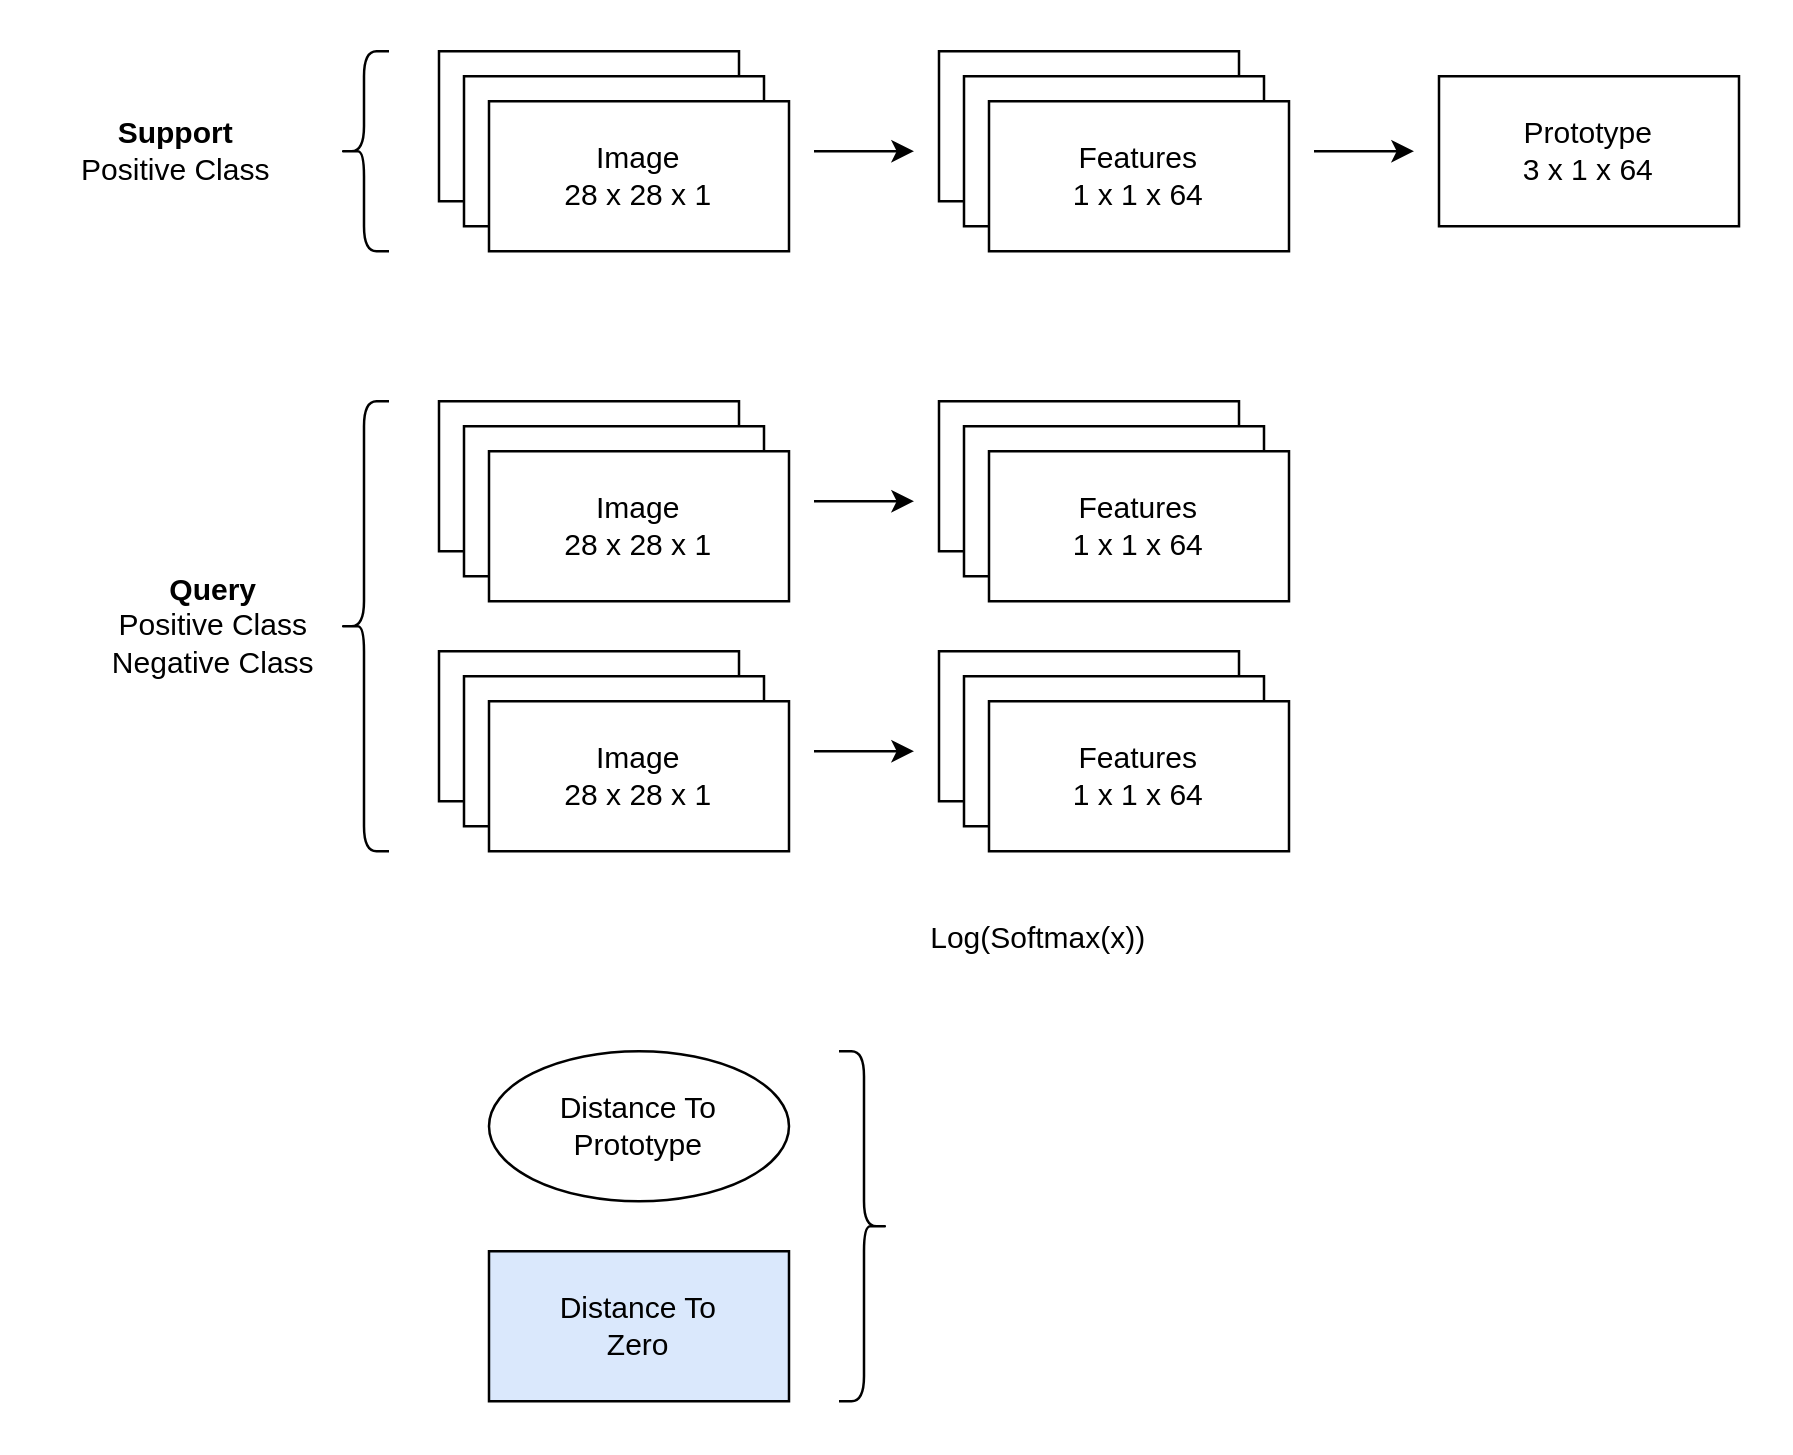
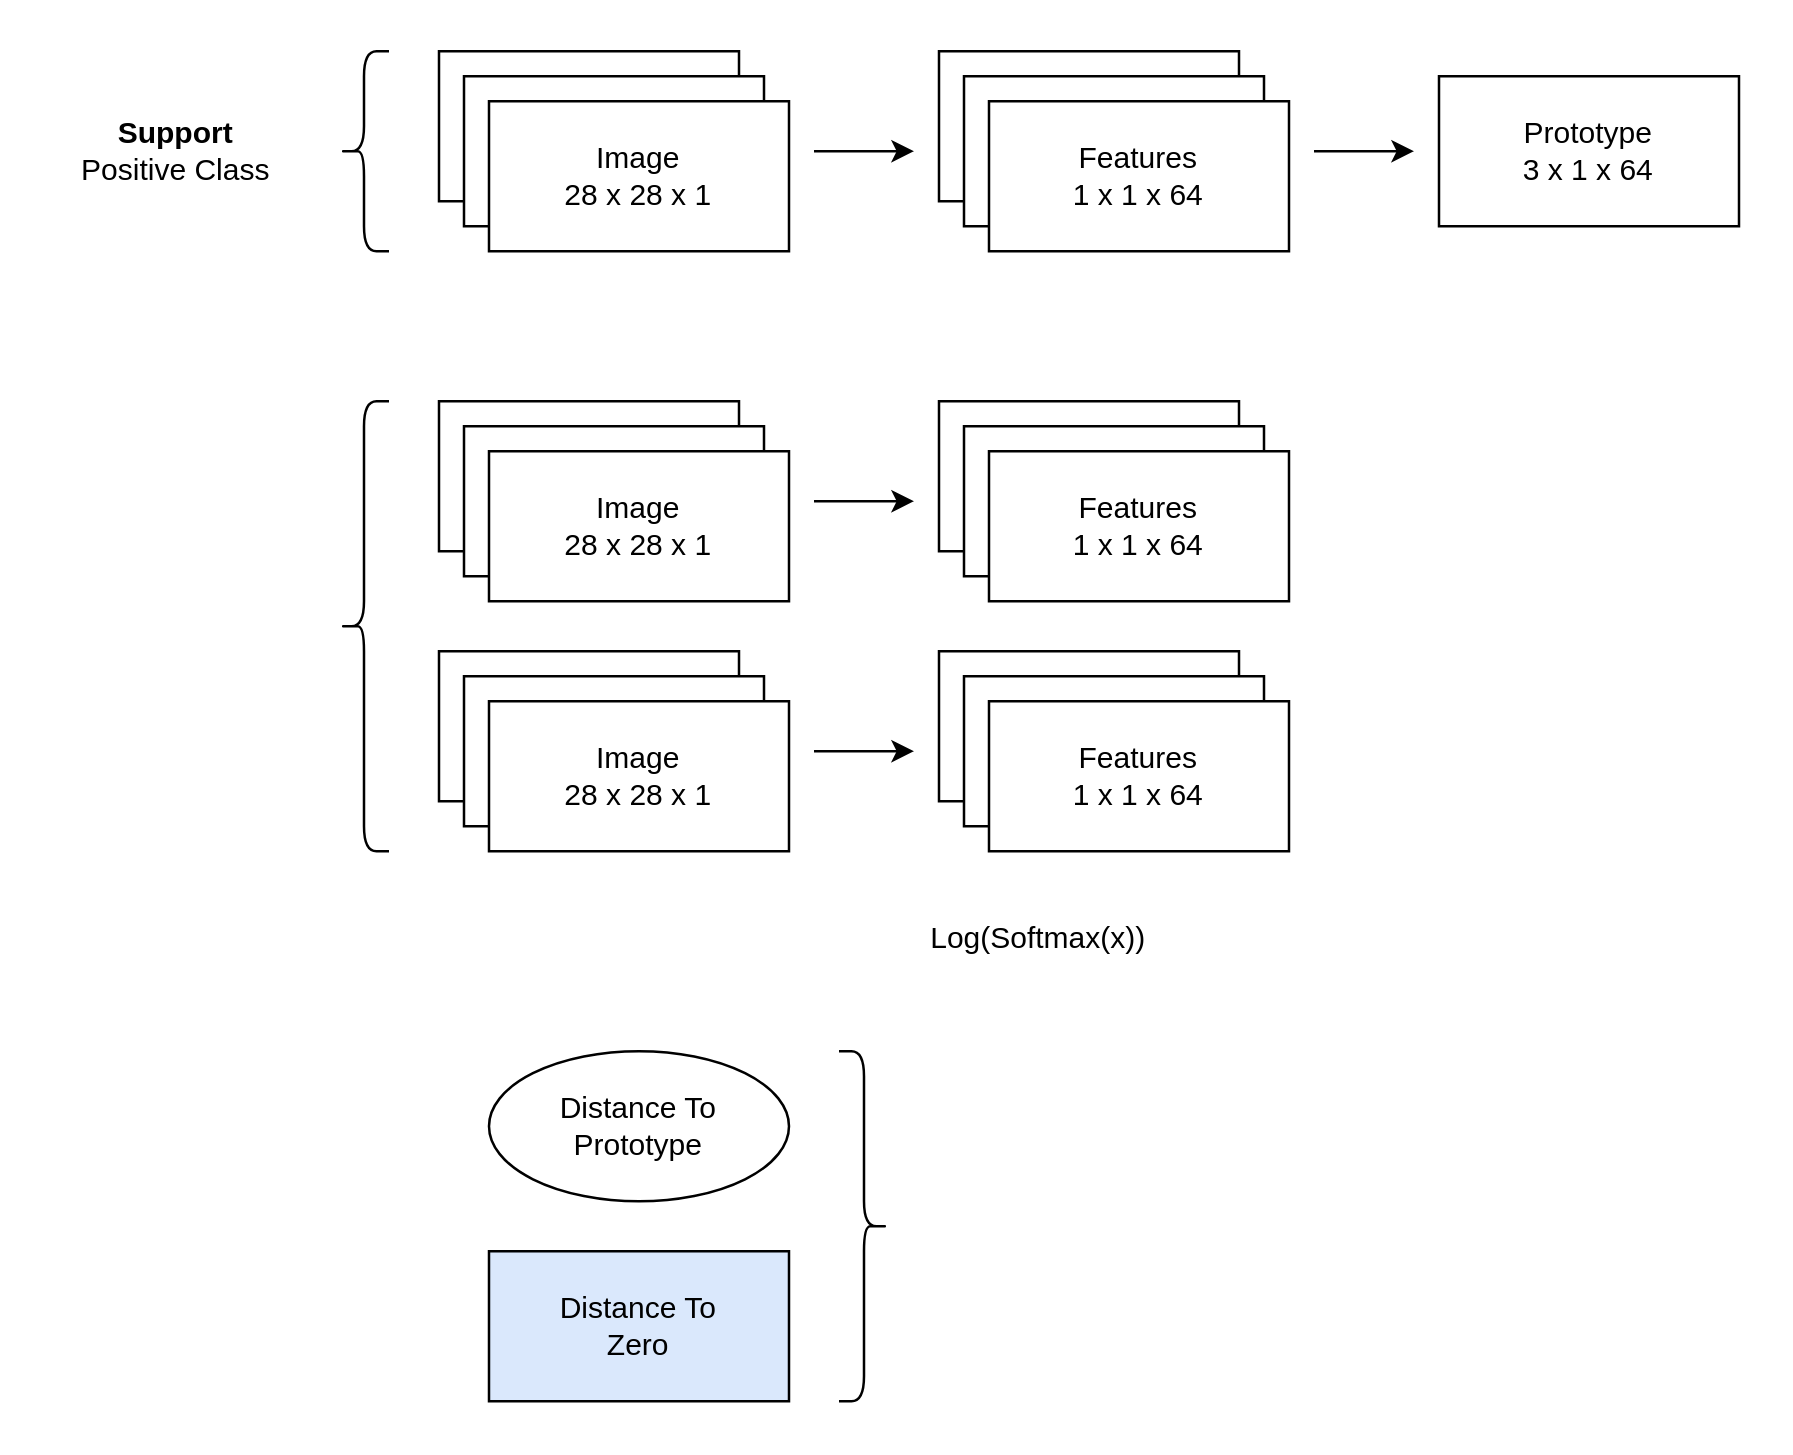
(214, 626) -> none
